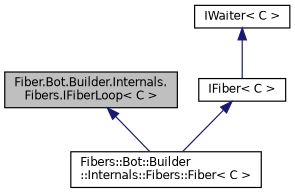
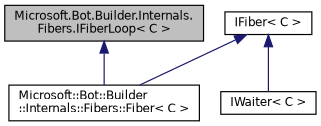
(242, 59) -> (268, 69)
(91, 90) -> (104, 23)
(166, 170) -> (104, 103)
